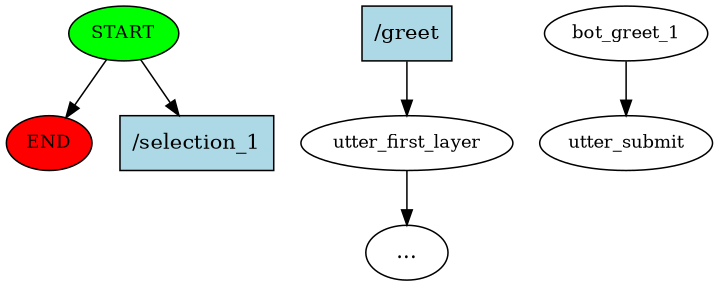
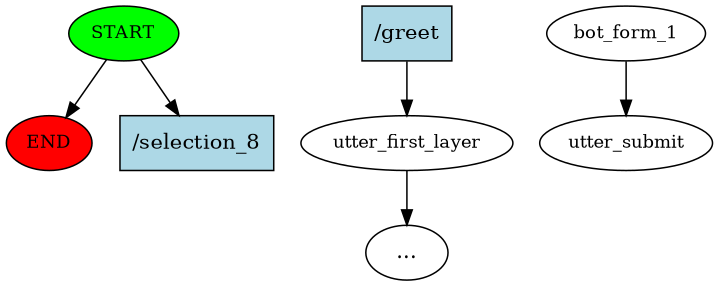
(626, 33) -> (626, 33)
(197, 143) -> (197, 143)
